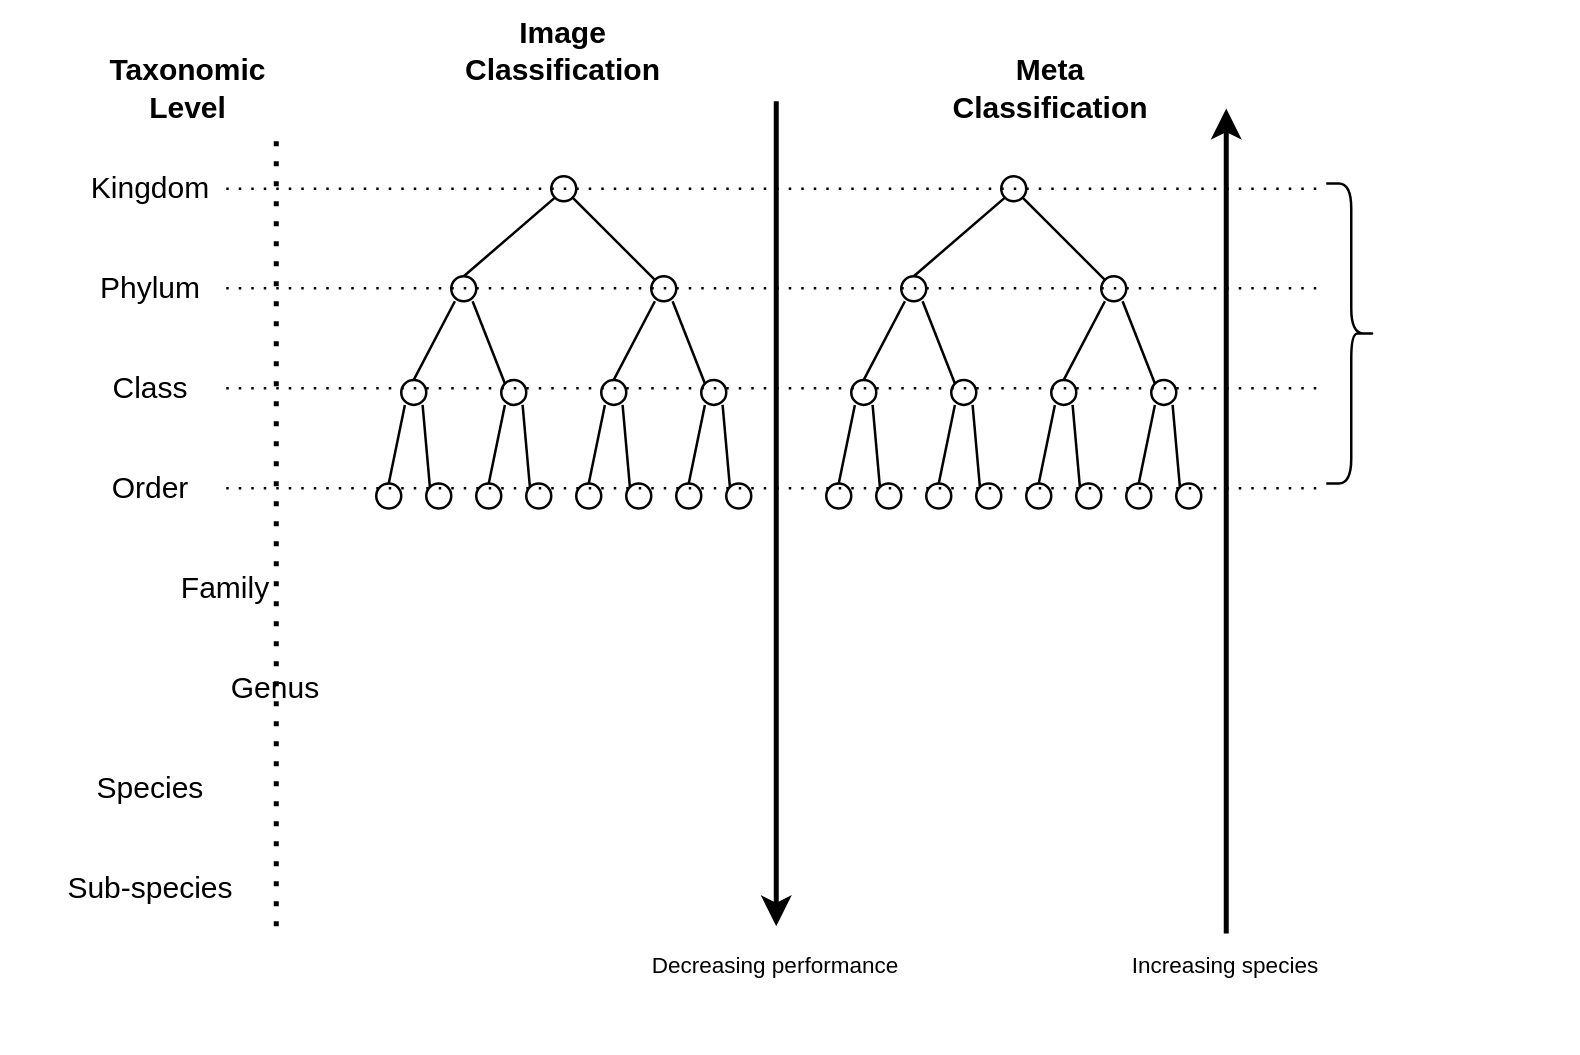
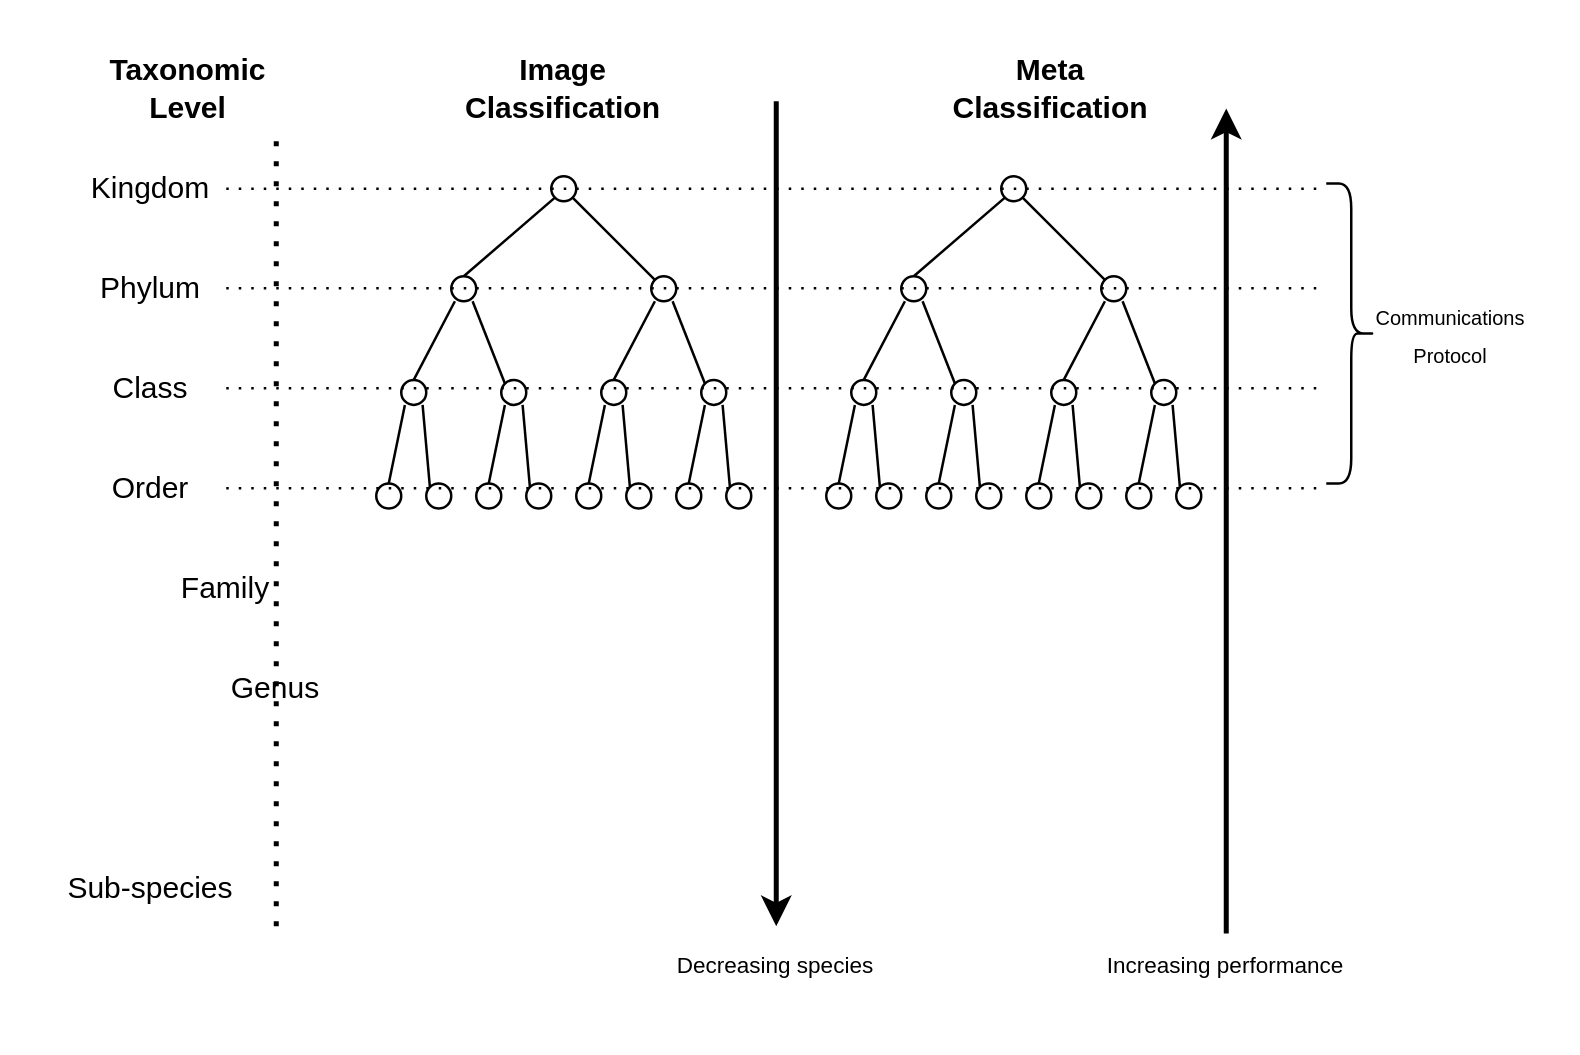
(564, 51) -> (564, 89)
none -> (1451, 334)
(151, 789) -> none
(776, 964) -> (776, 964)
(1226, 964) -> (1226, 964)
